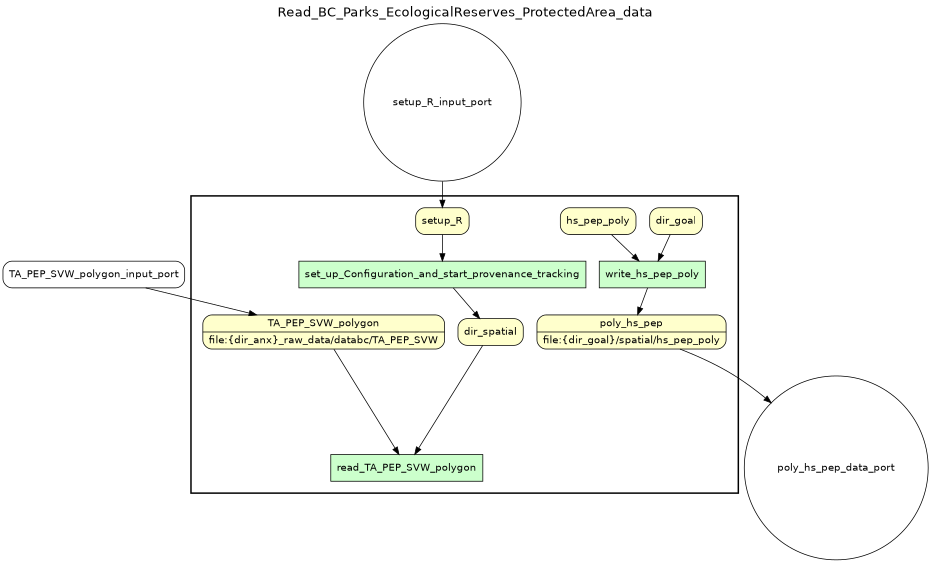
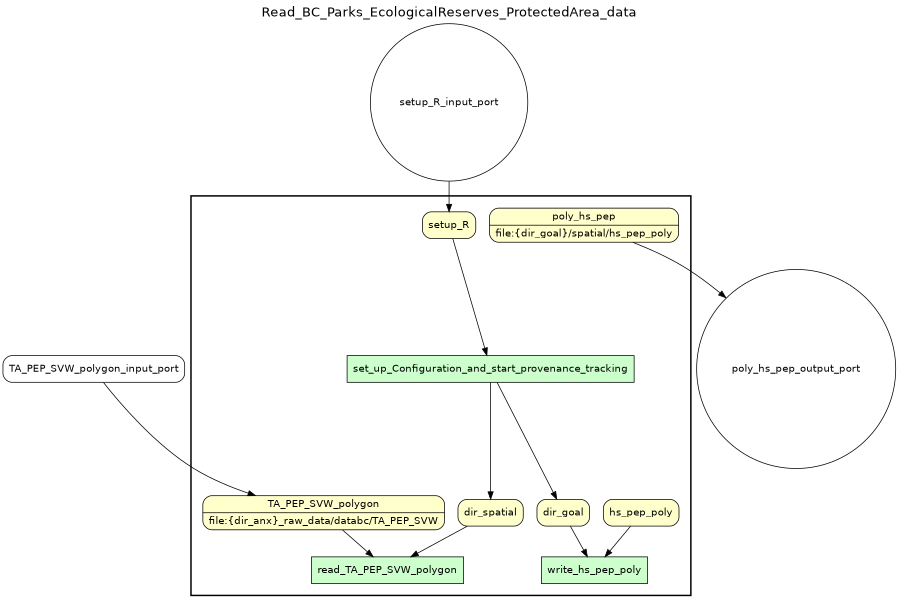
(644, 298) -> none
none -> (525, 437)
(836, 468) -> (796, 369)
